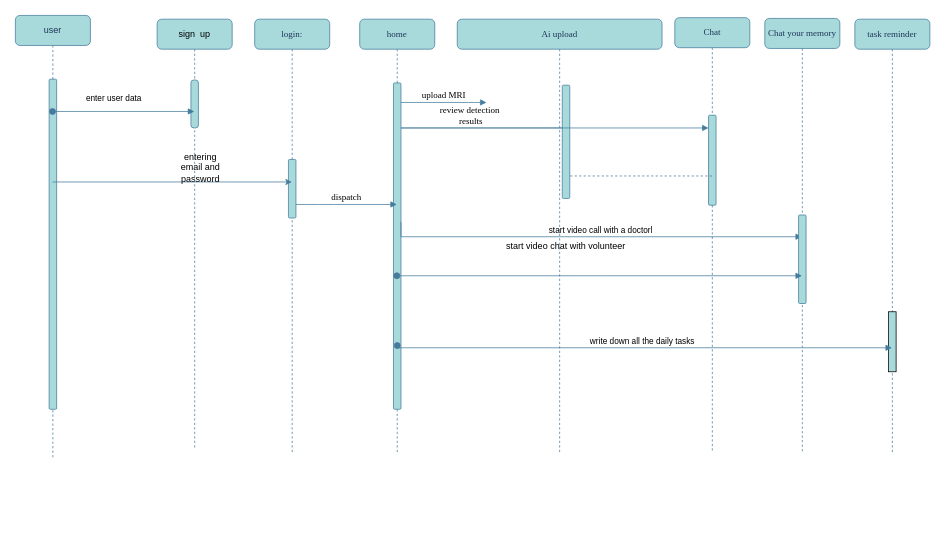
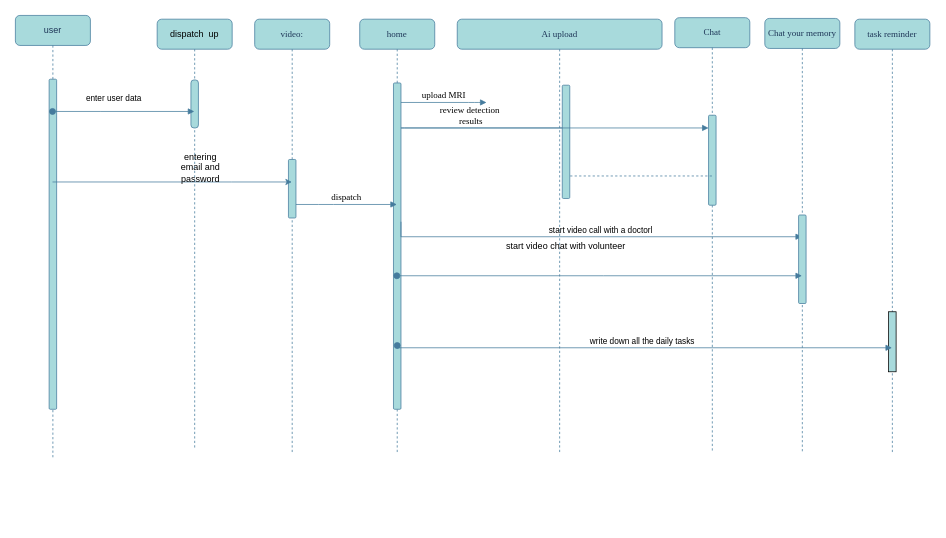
(195, 34) -> (195, 34)
(292, 34) -> (292, 34)
